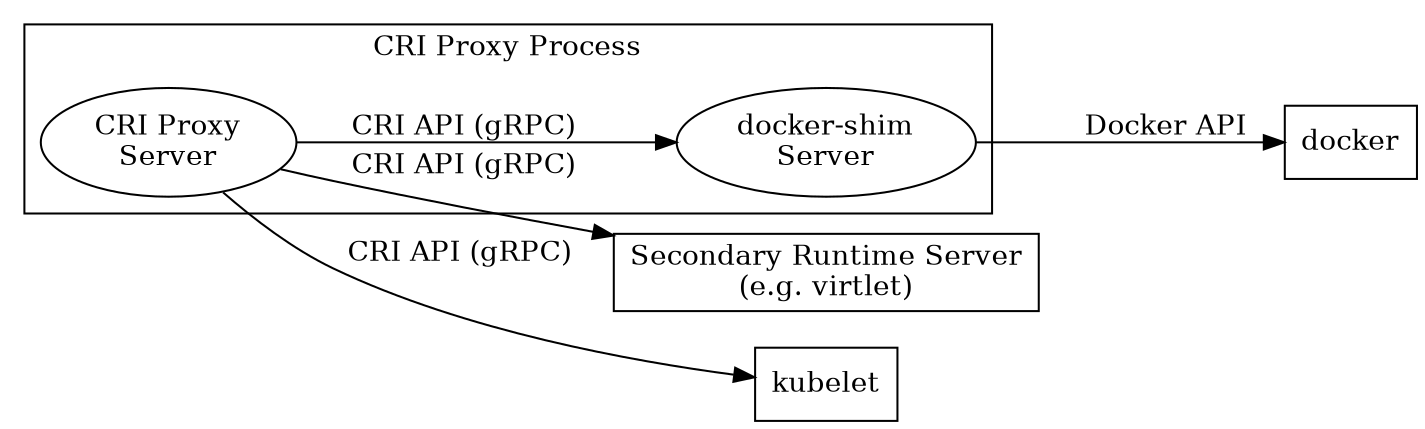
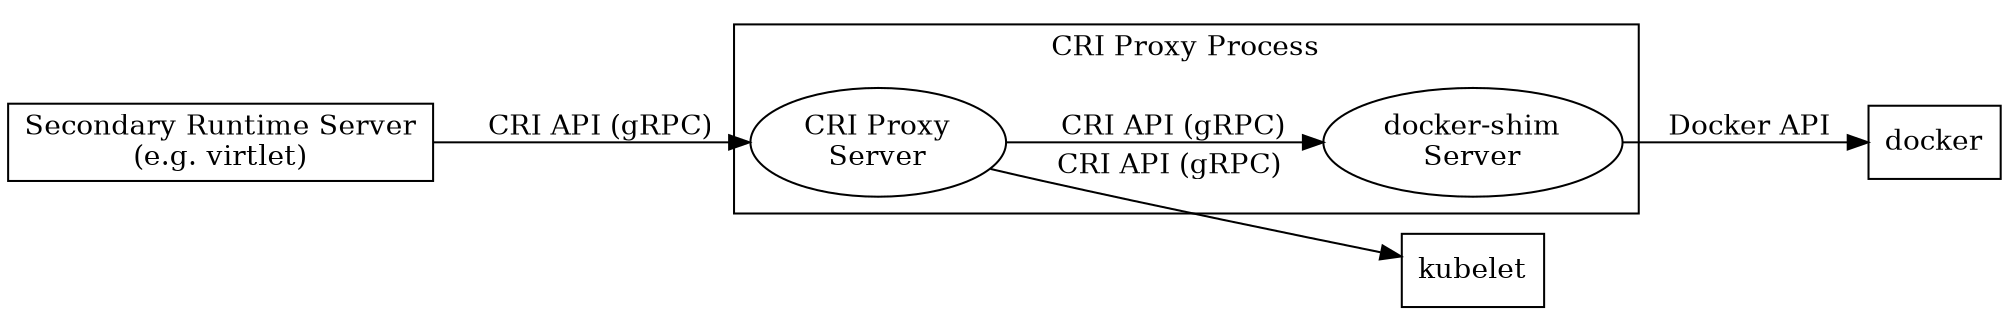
(429, 201) -> (581, 142)
